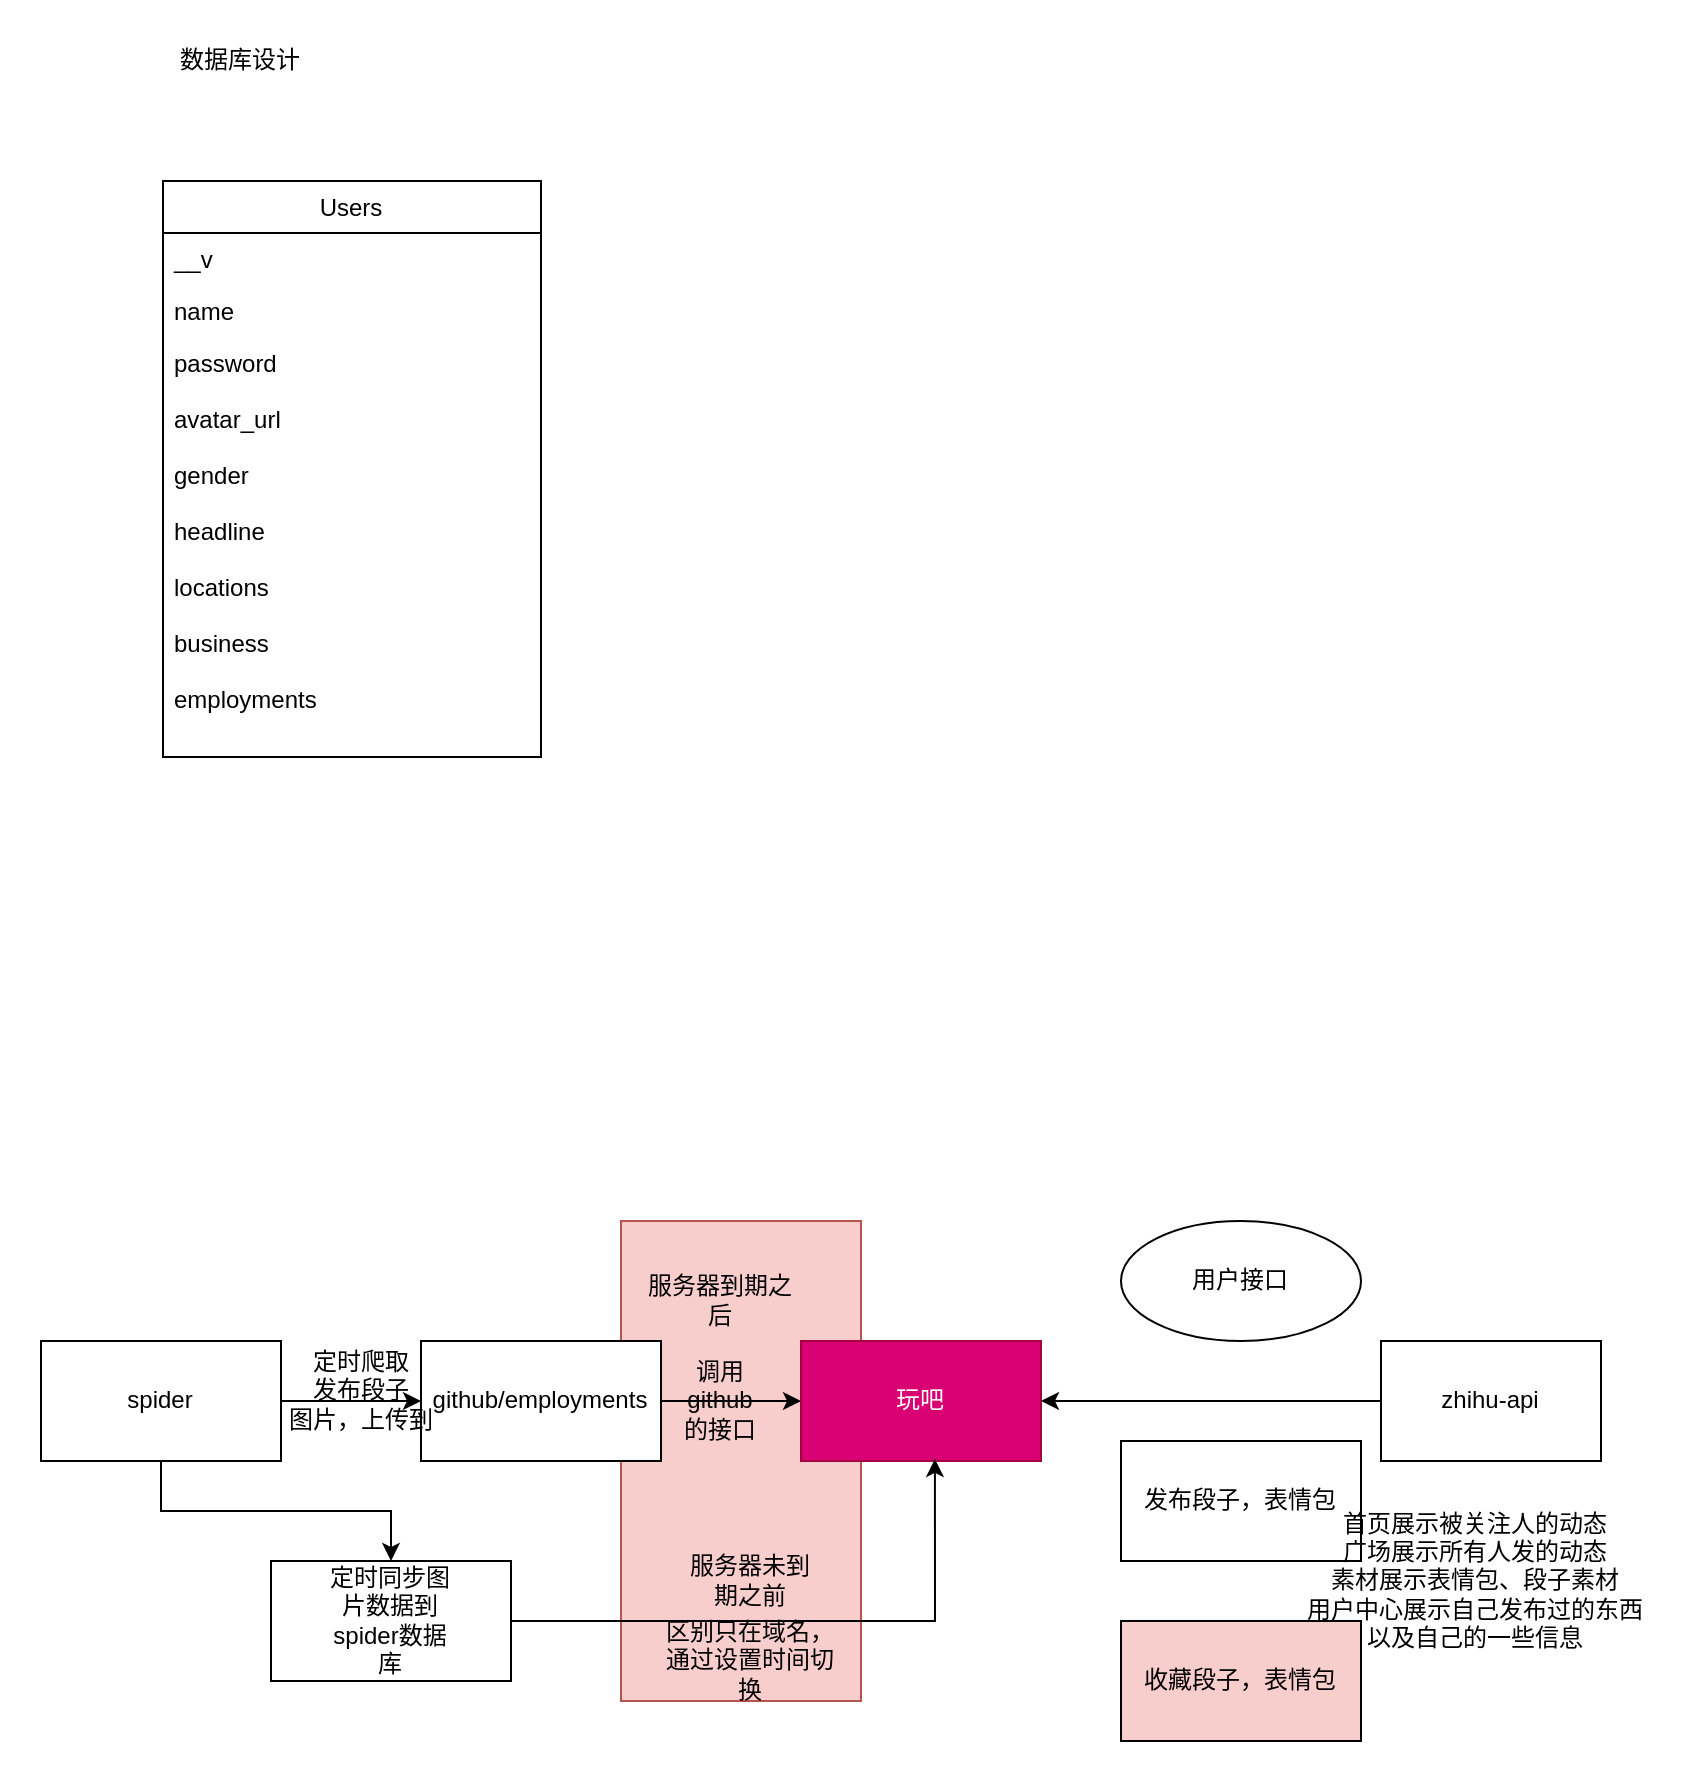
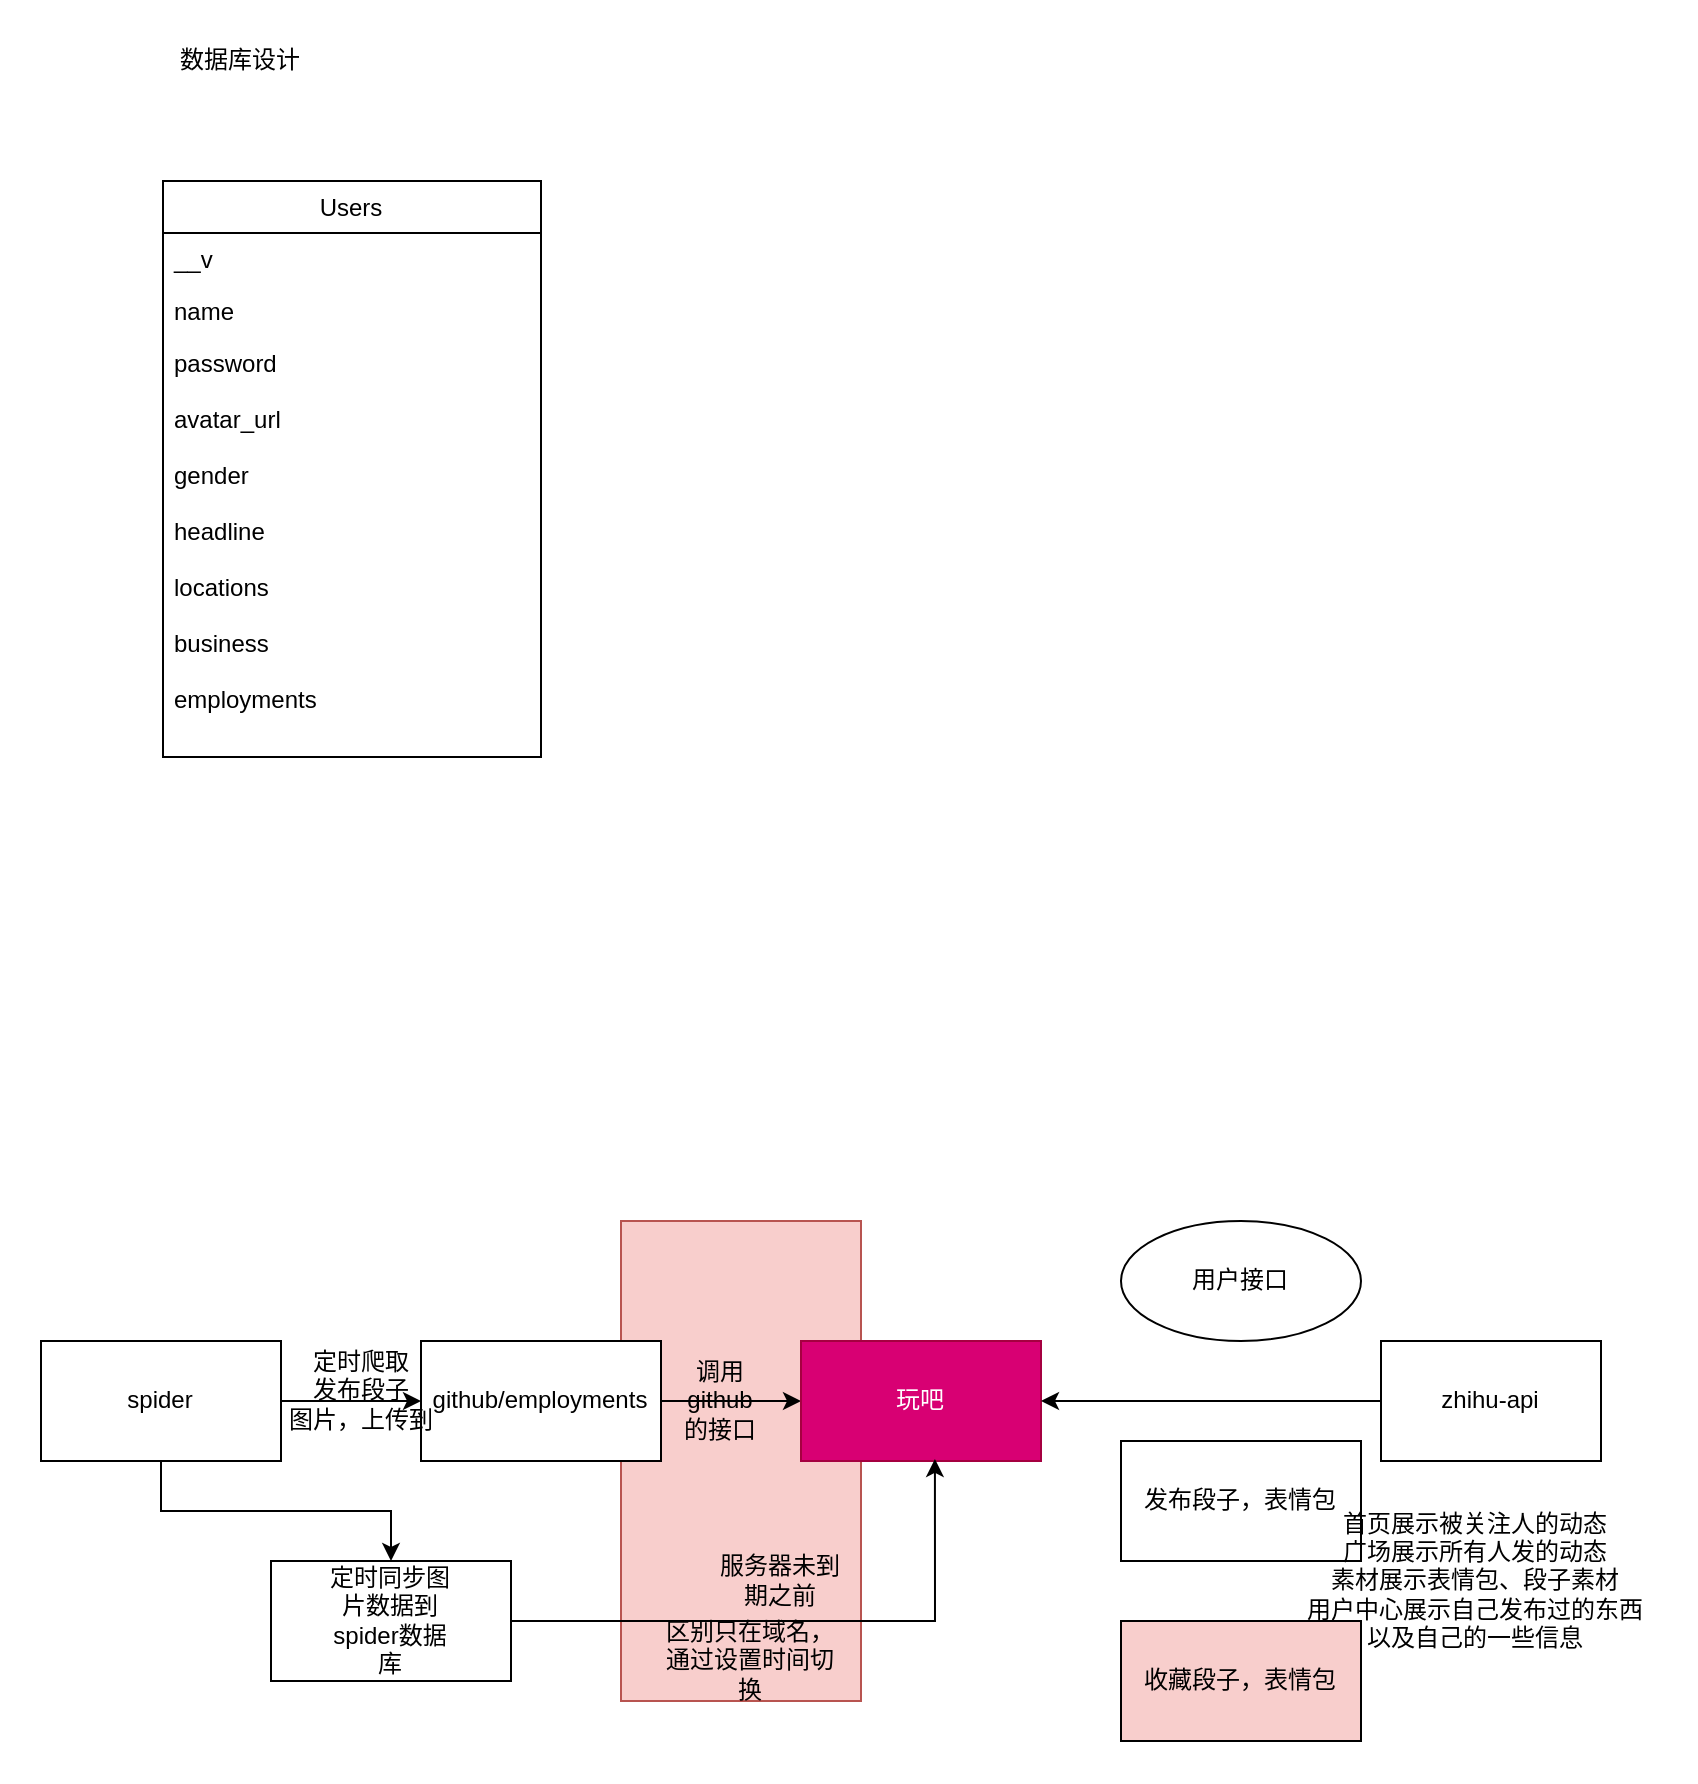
(721, 1301) -> none
(751, 1581) -> (781, 1581)
